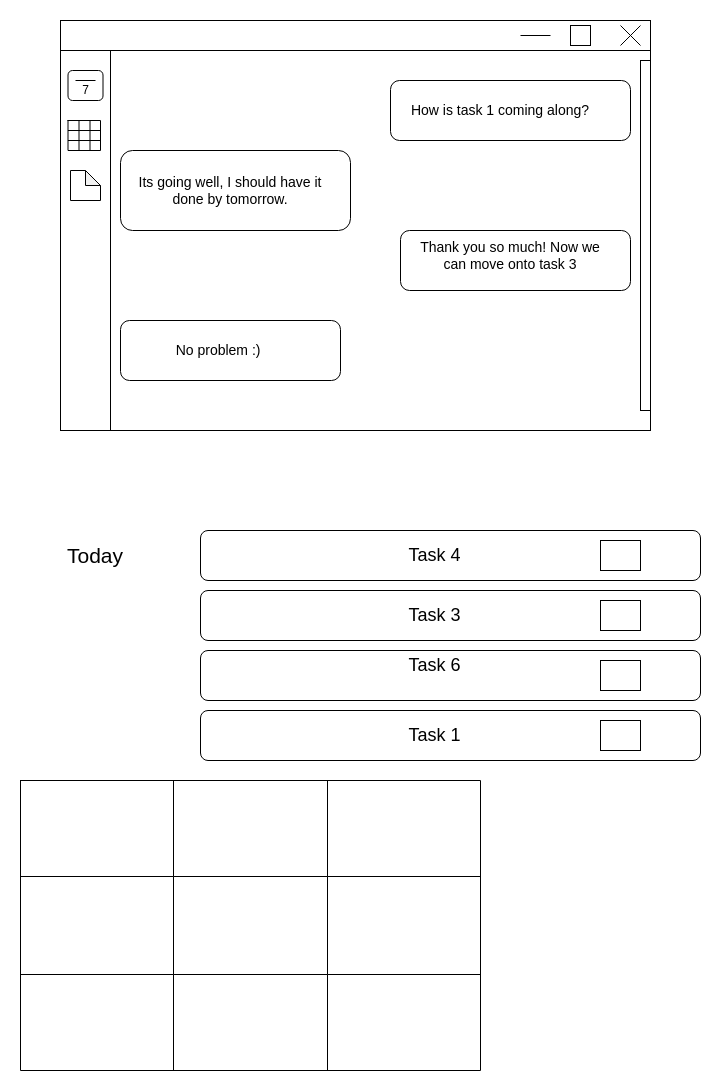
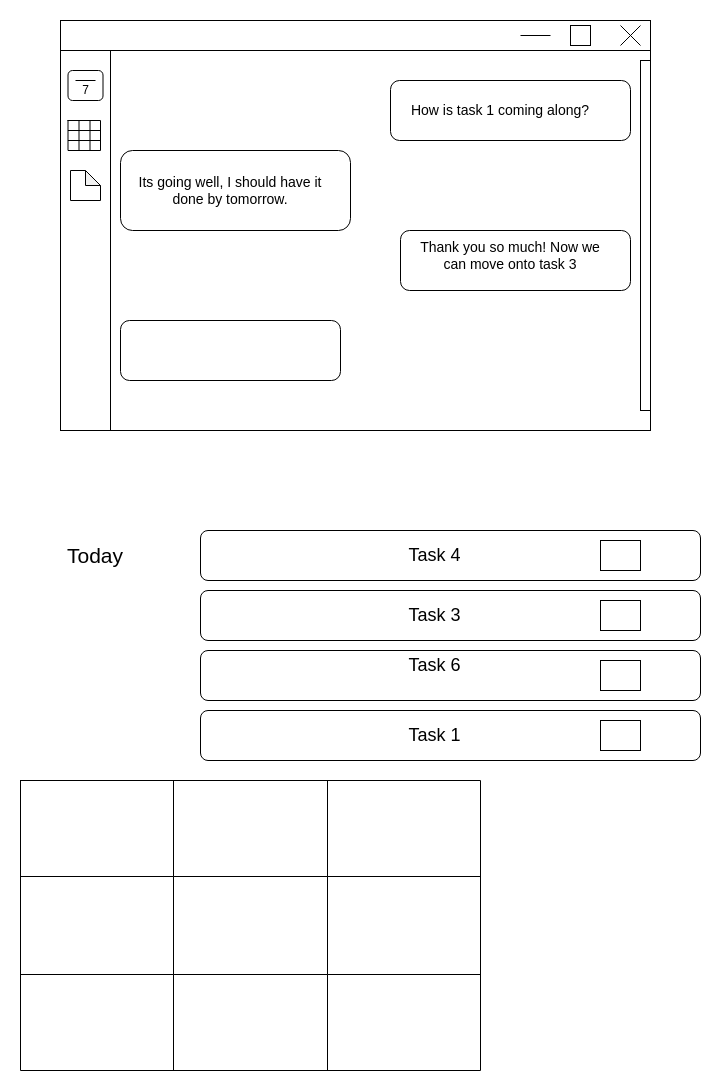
(221, 351) -> none
